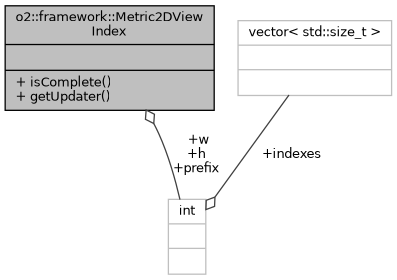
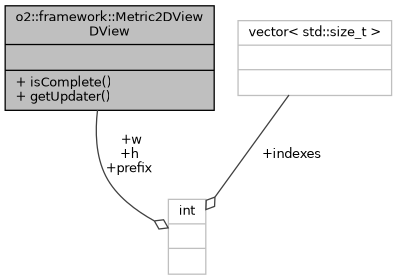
(110, 32) -> (110, 32)
(169, 161) -> (106, 176)
